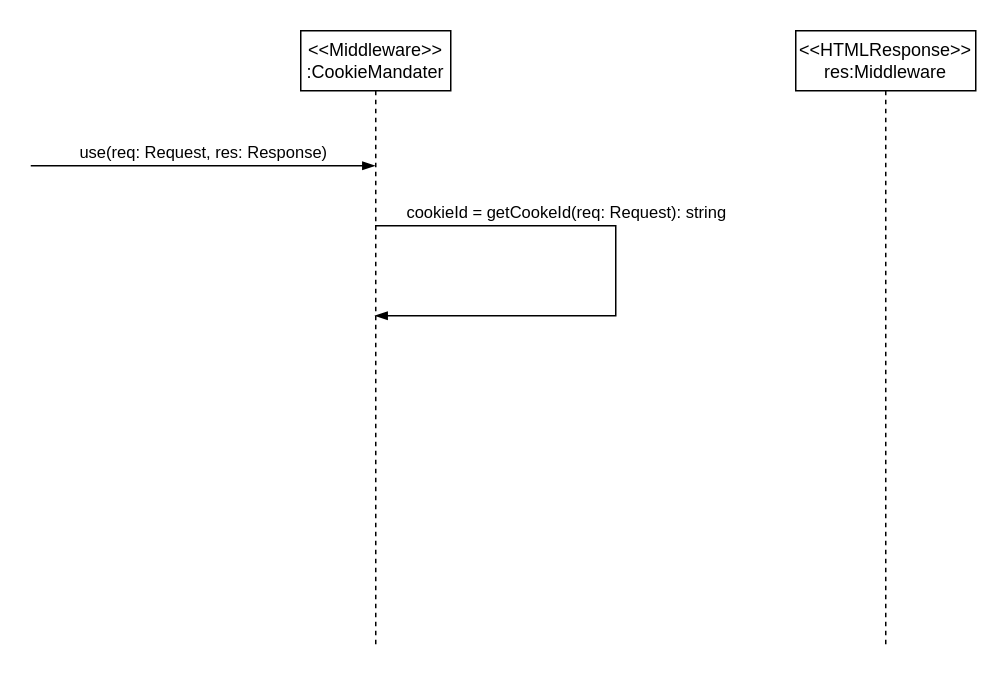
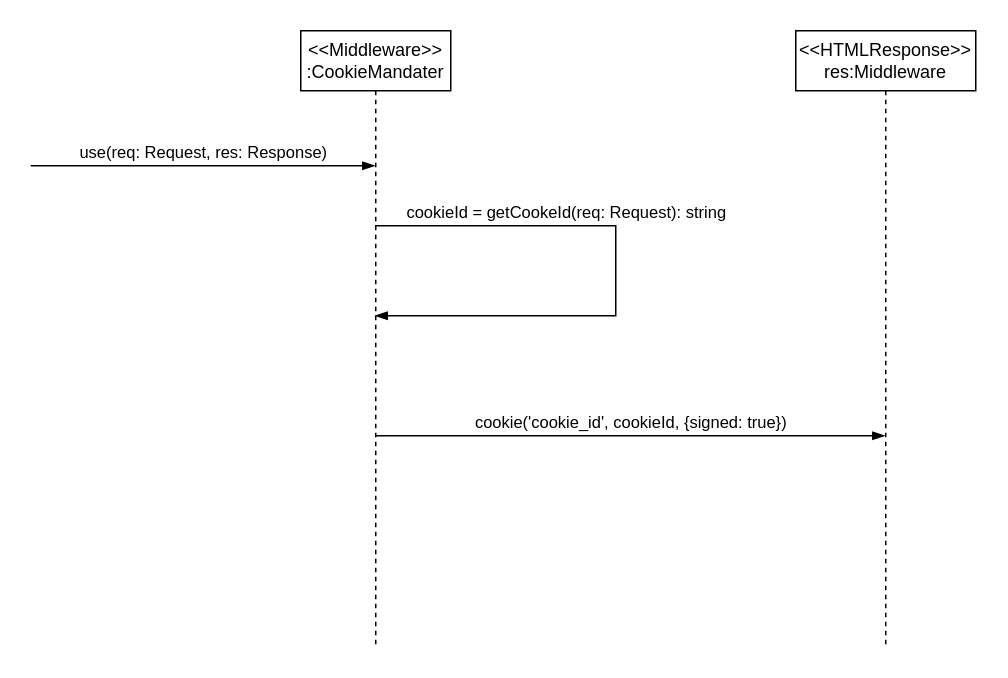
none -> (626, 436)
